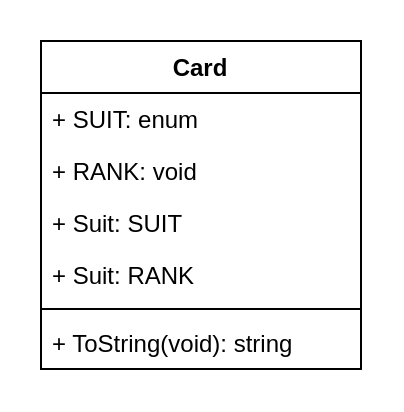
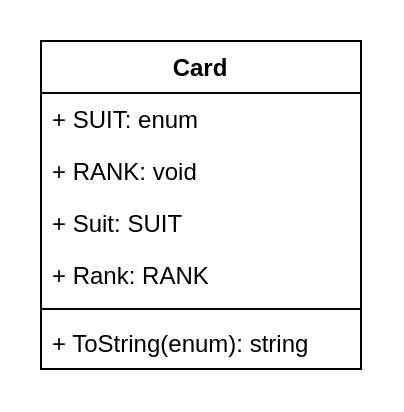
(121, 277) -> (124, 277)
(196, 345) -> (199, 345)
